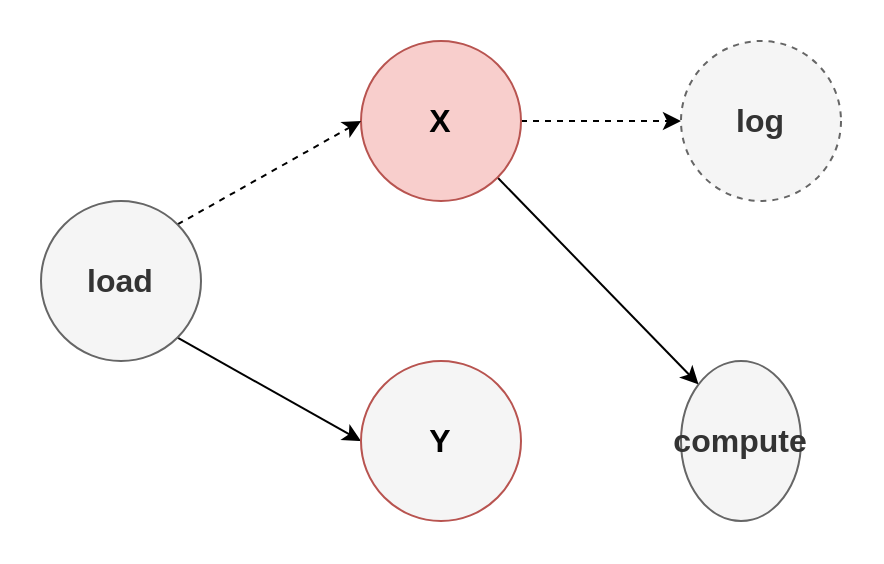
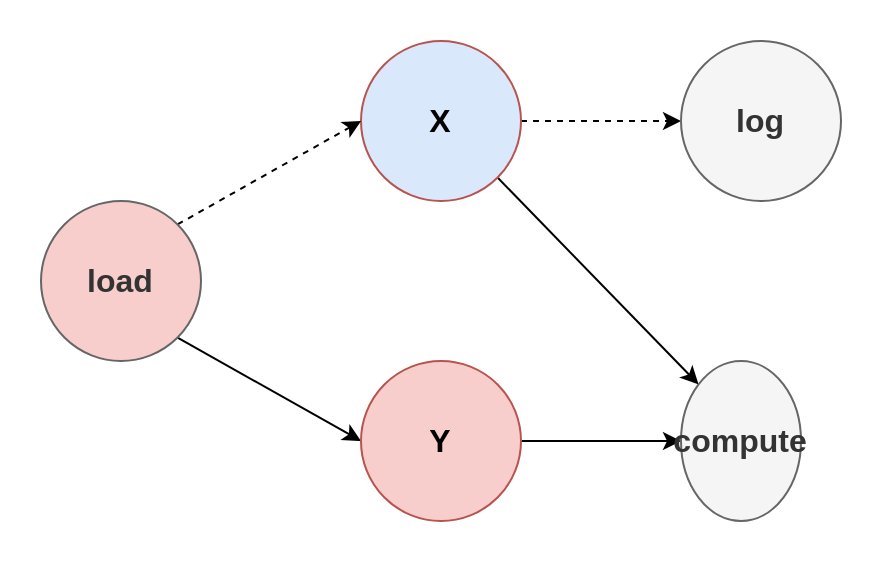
(441, 121) -> (441, 121)
(761, 121) -> (761, 121)
(121, 281) -> (121, 281)
(441, 441) -> (441, 441)
none -> (594, 441)
